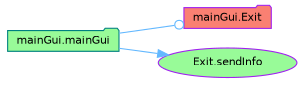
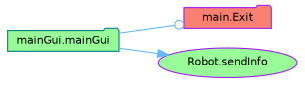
(228, 18) -> (228, 18)
(228, 63) -> (228, 63)
